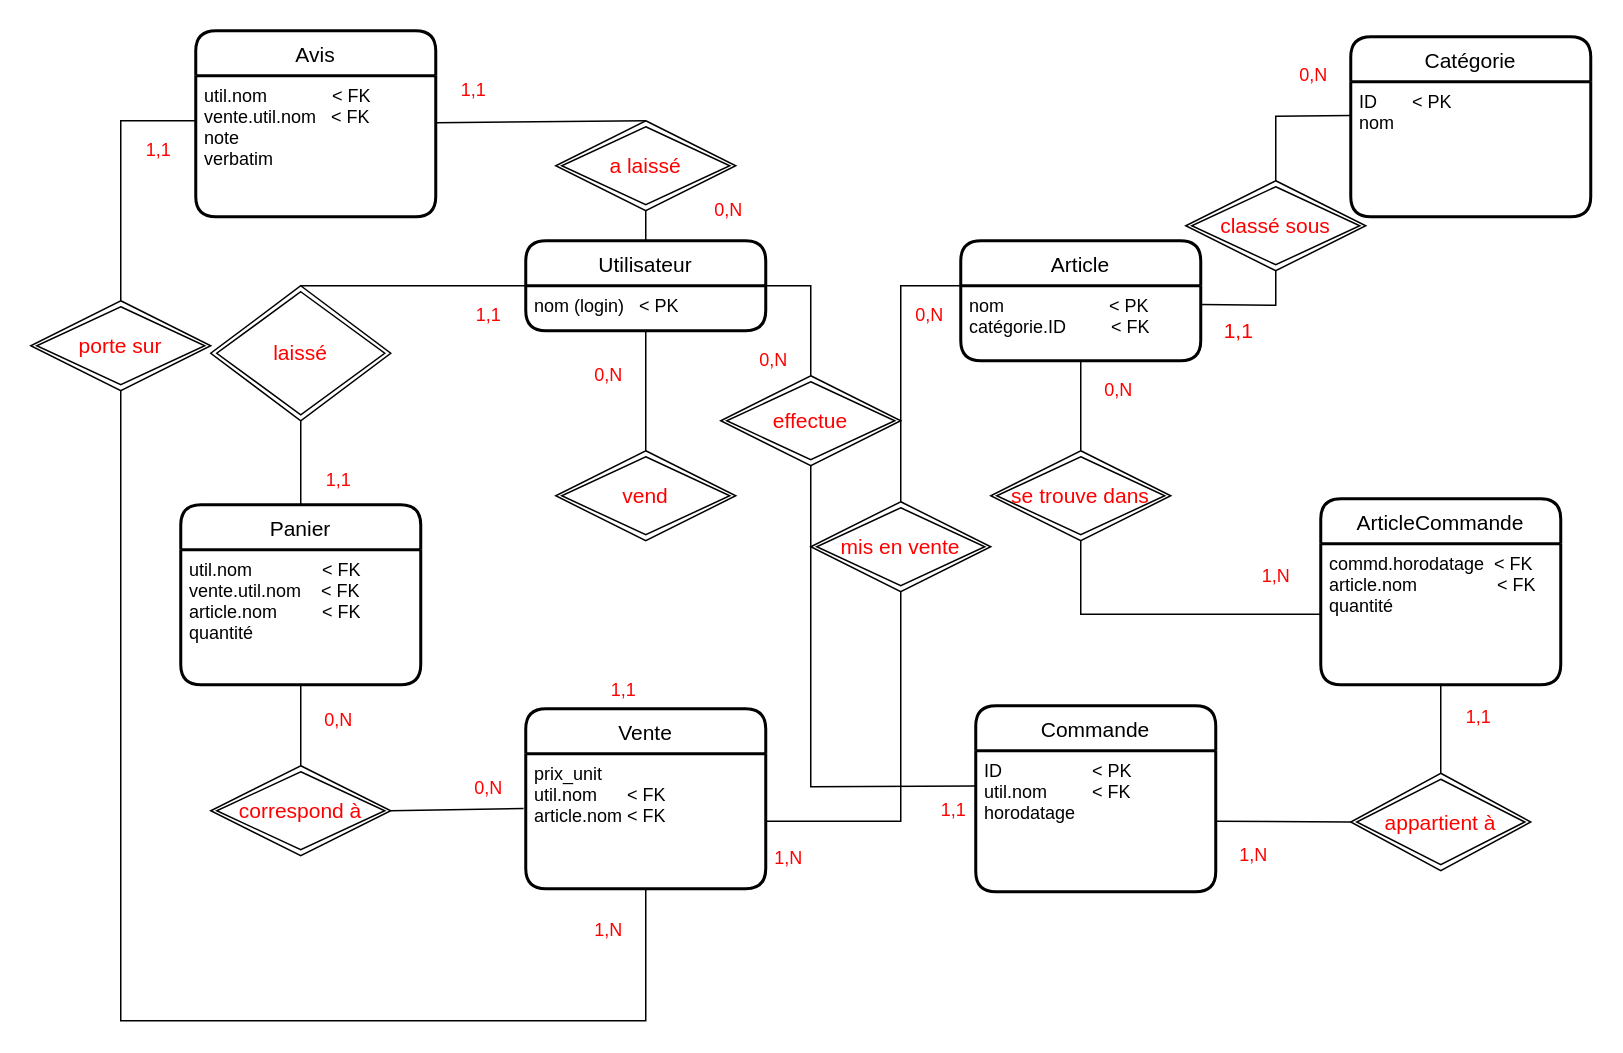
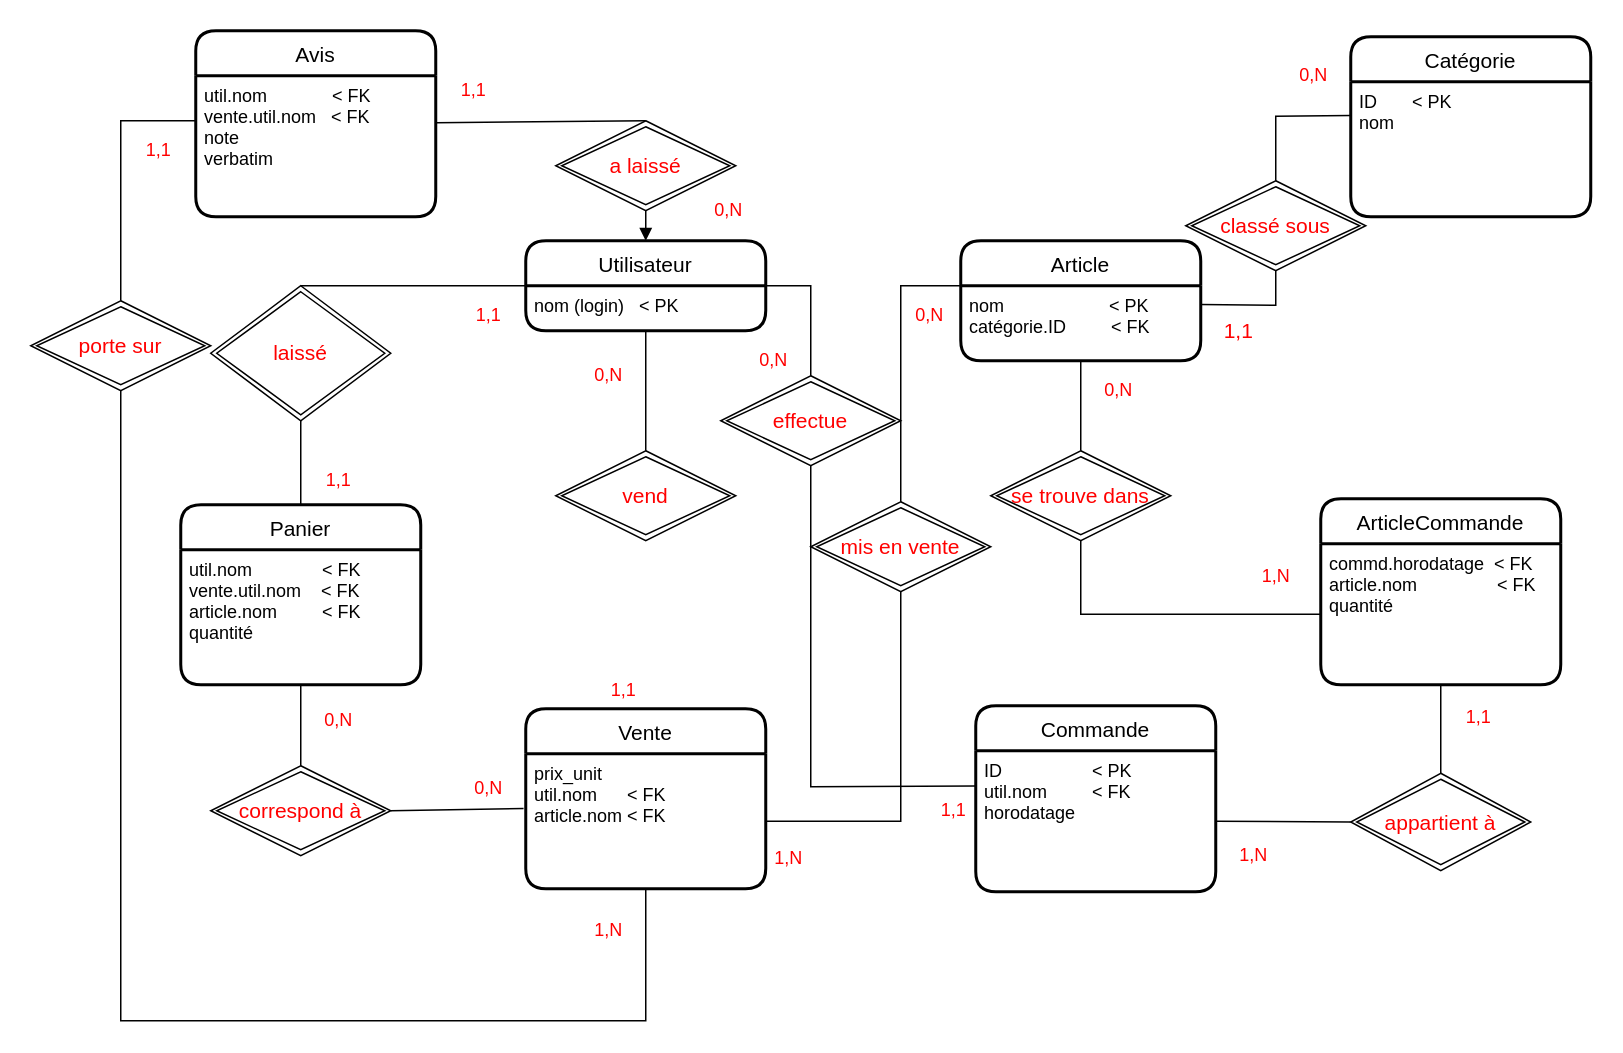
(646, 232) -> (646, 228)
